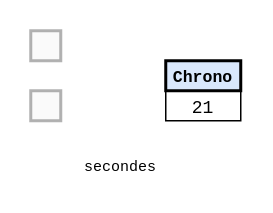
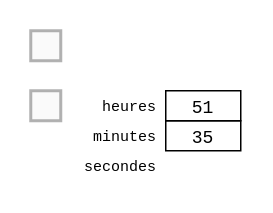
(203, 76) -> none
none -> (121, 106)
(203, 107) -> (203, 107)
none -> (121, 136)
none -> (203, 136)
